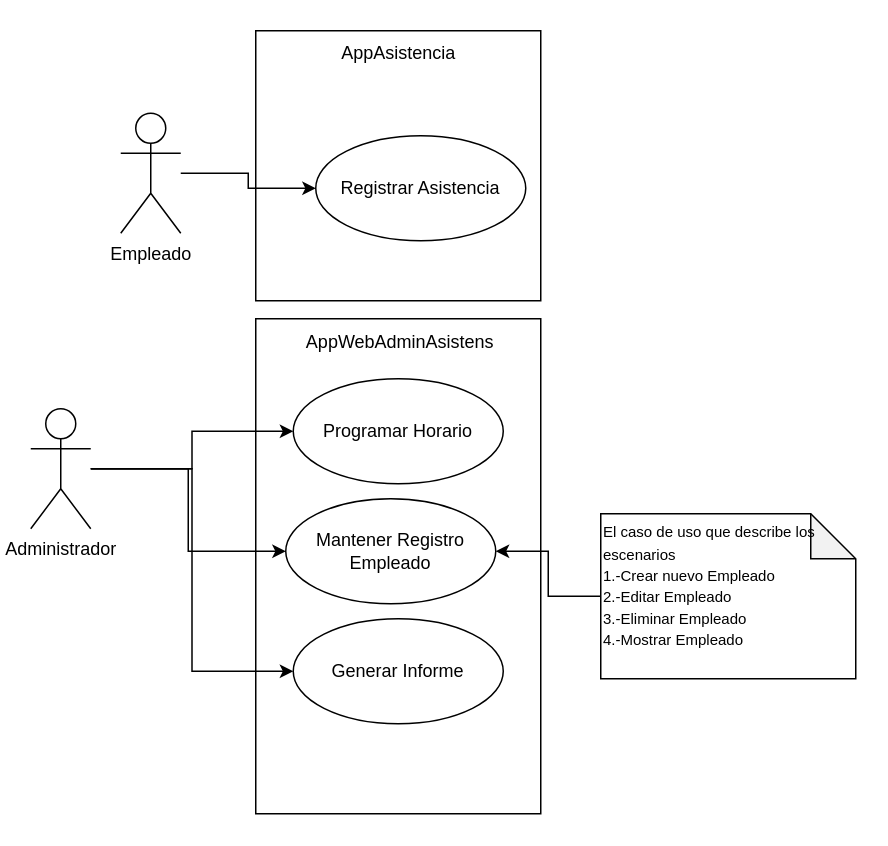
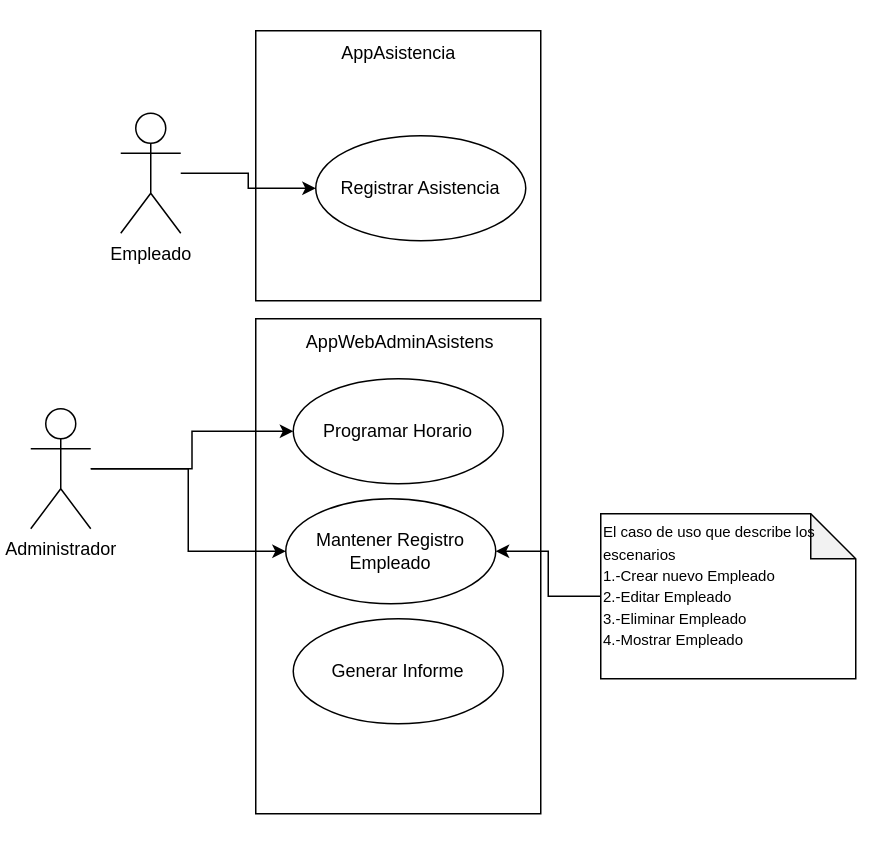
(192, 616) -> none
